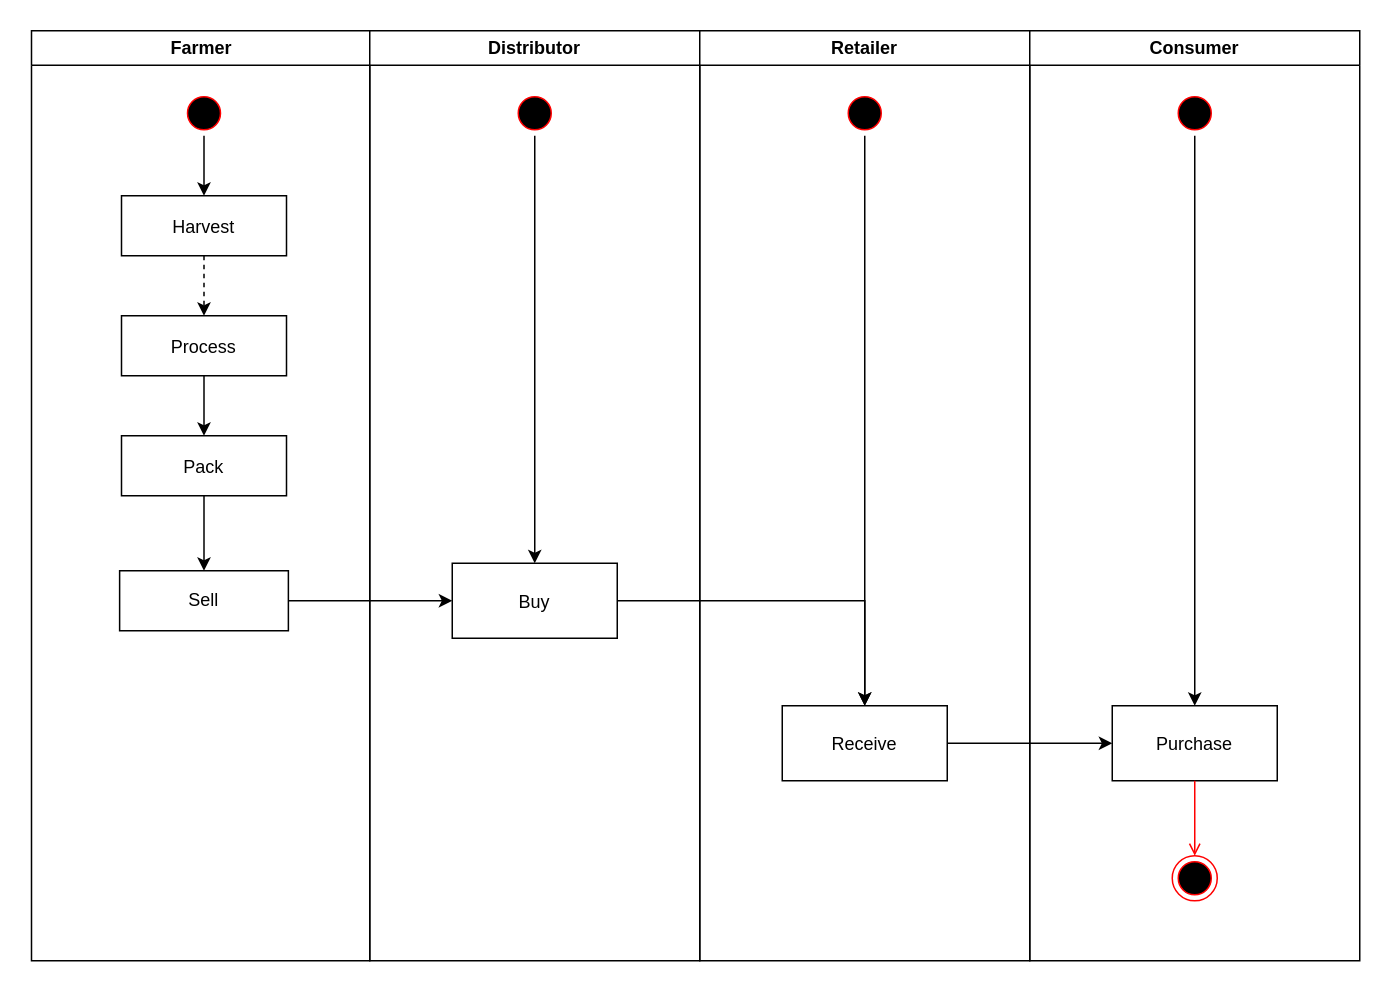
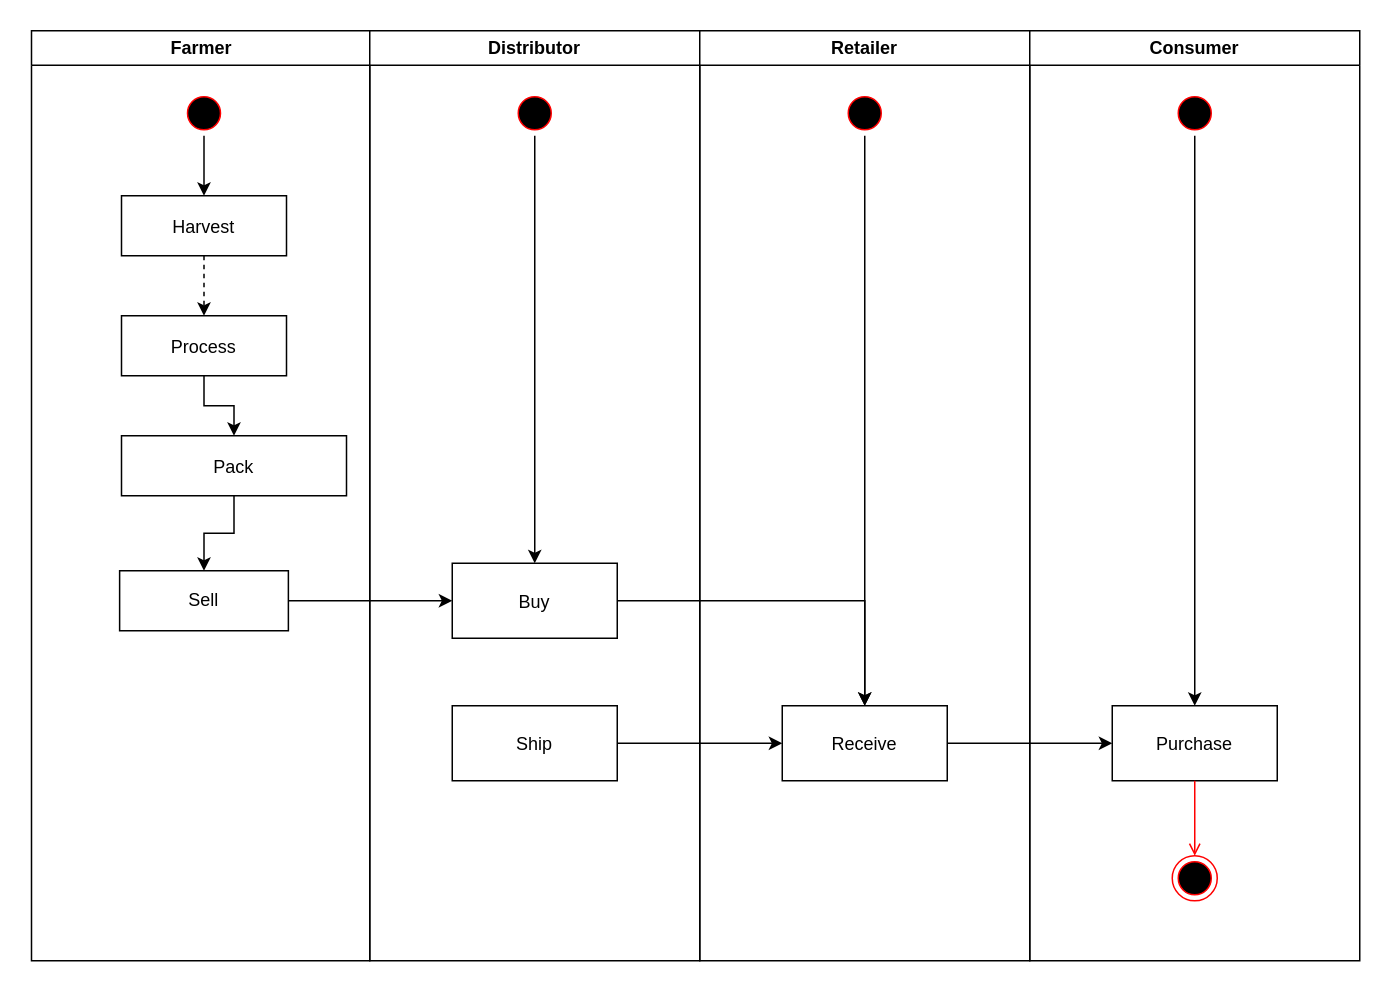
(204, 466) -> (234, 466)
none -> (535, 743)
none -> (694, 743)
